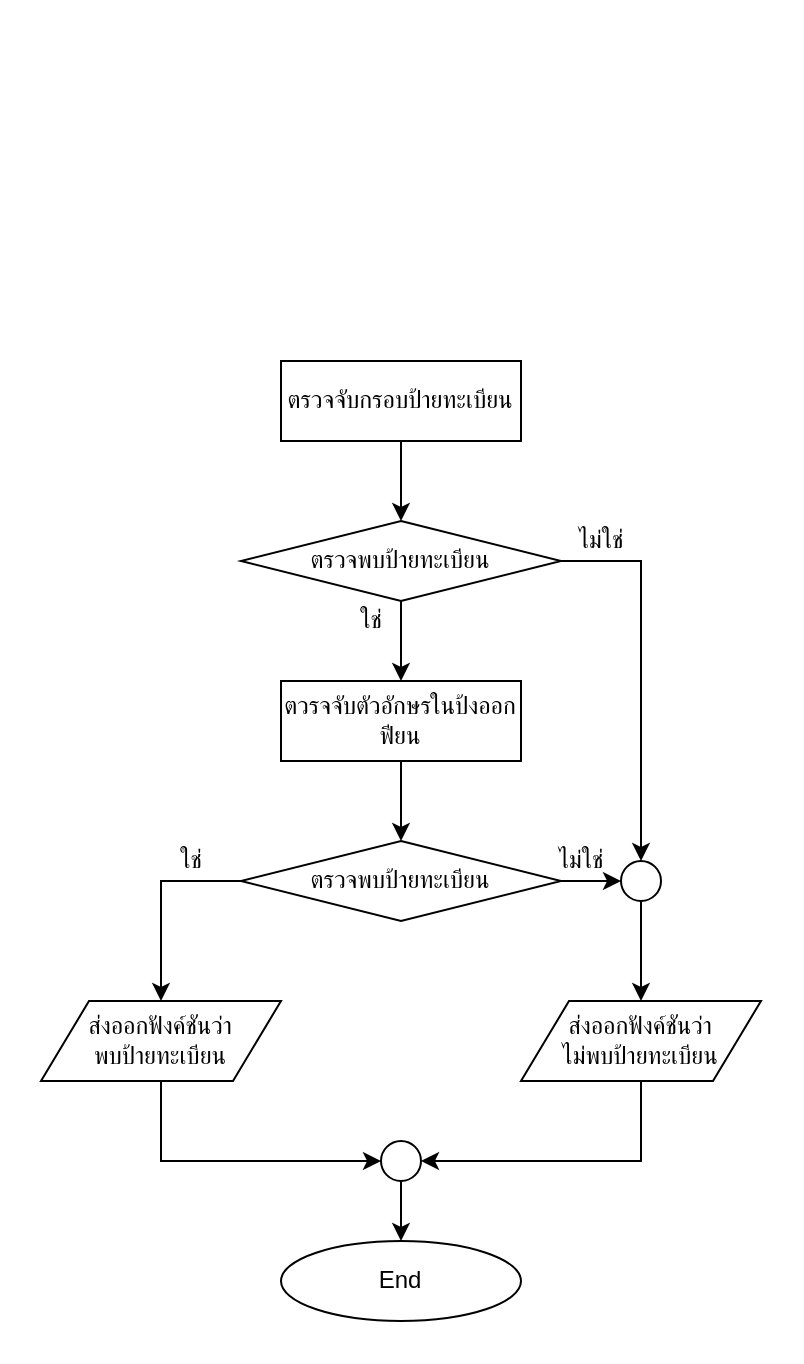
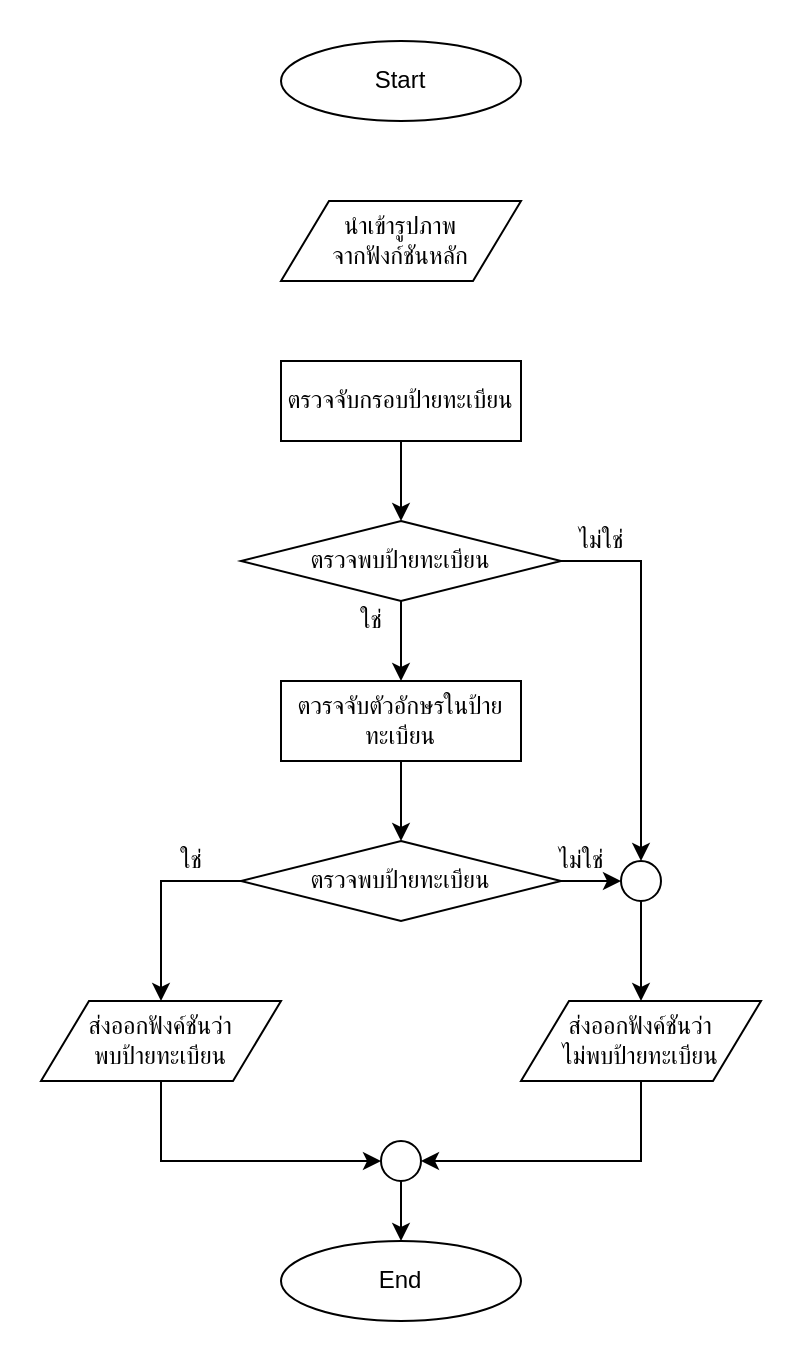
none -> (401, 81)
none -> (401, 241)
(401, 721) -> (401, 721)
